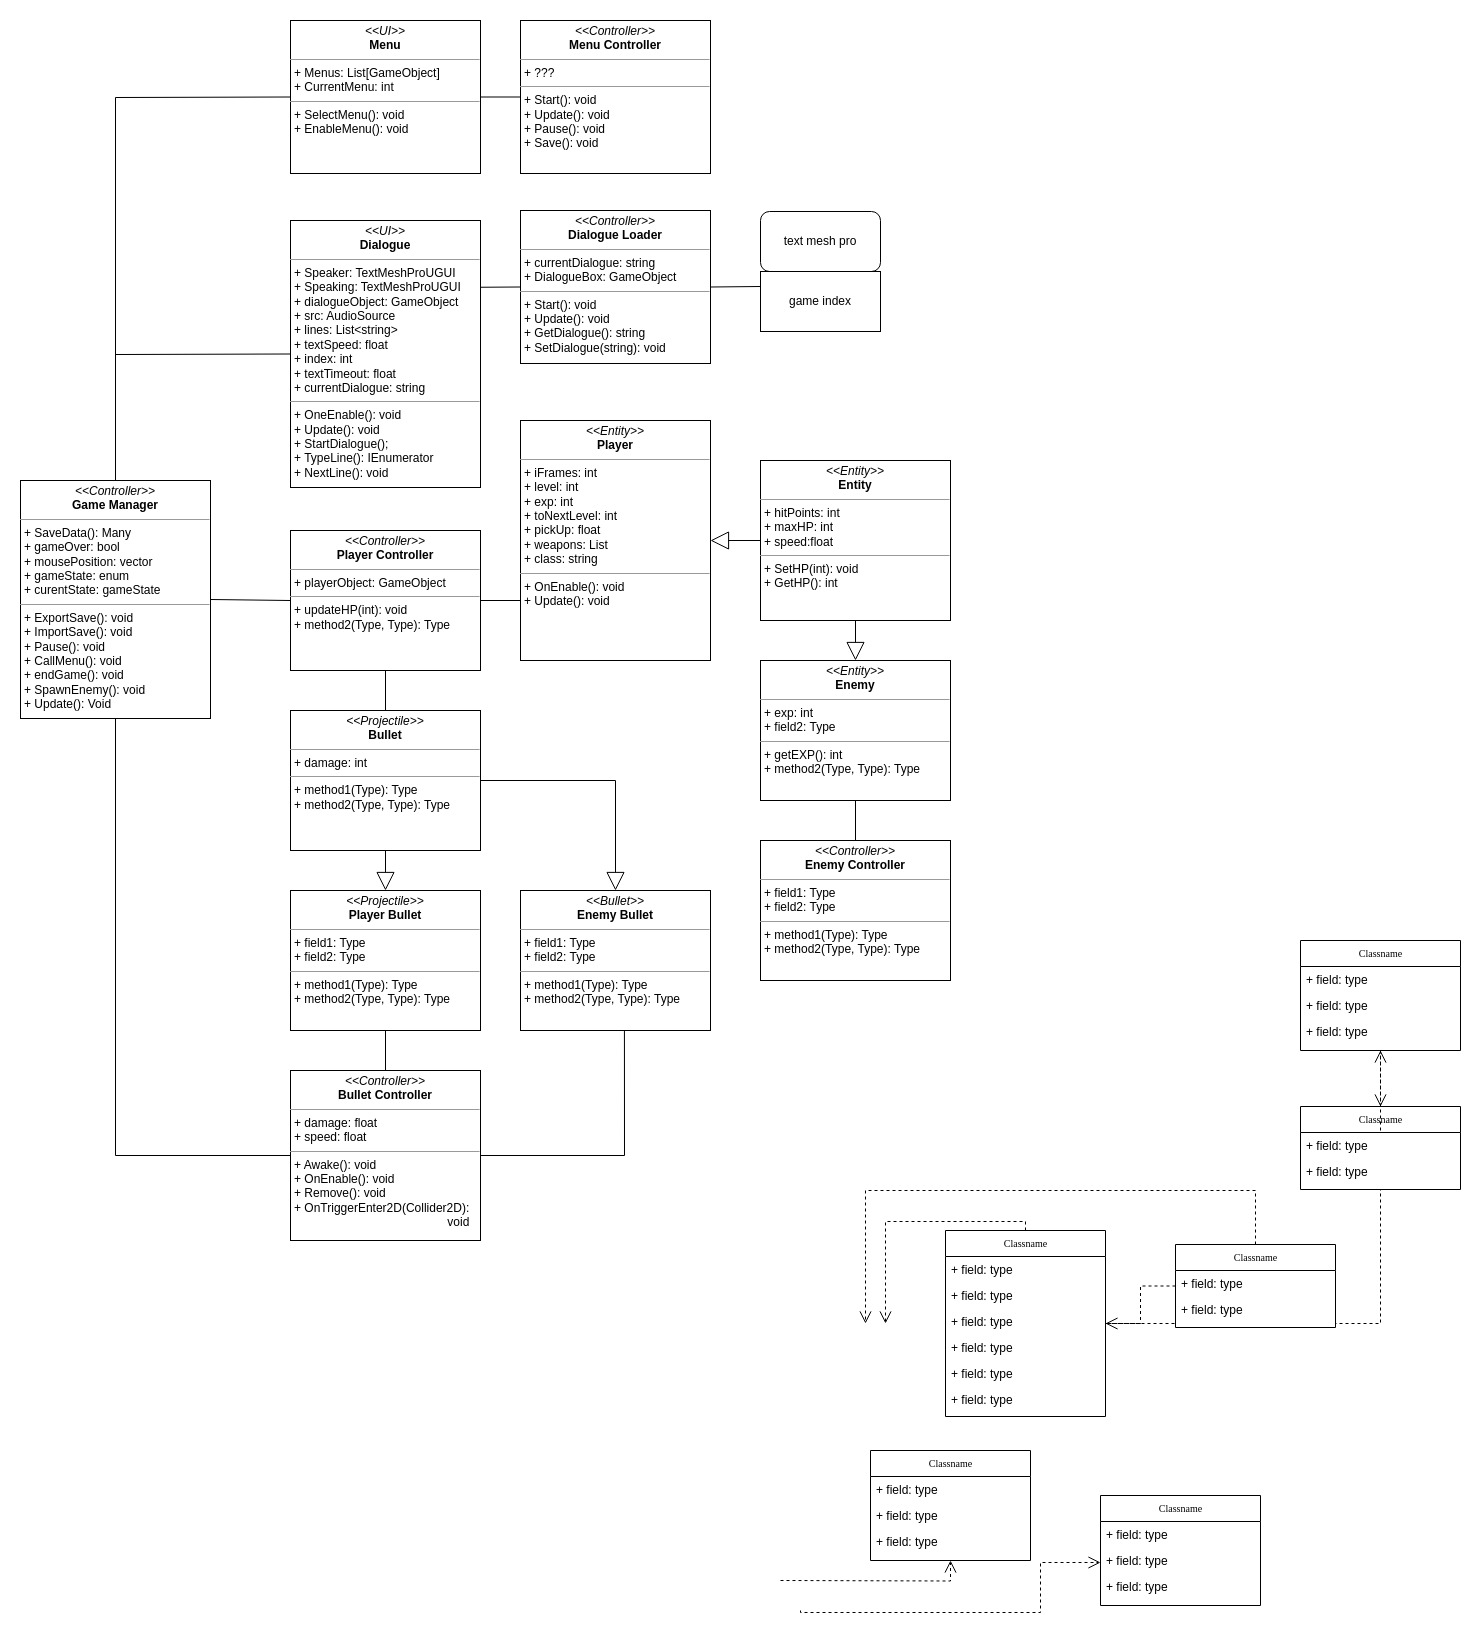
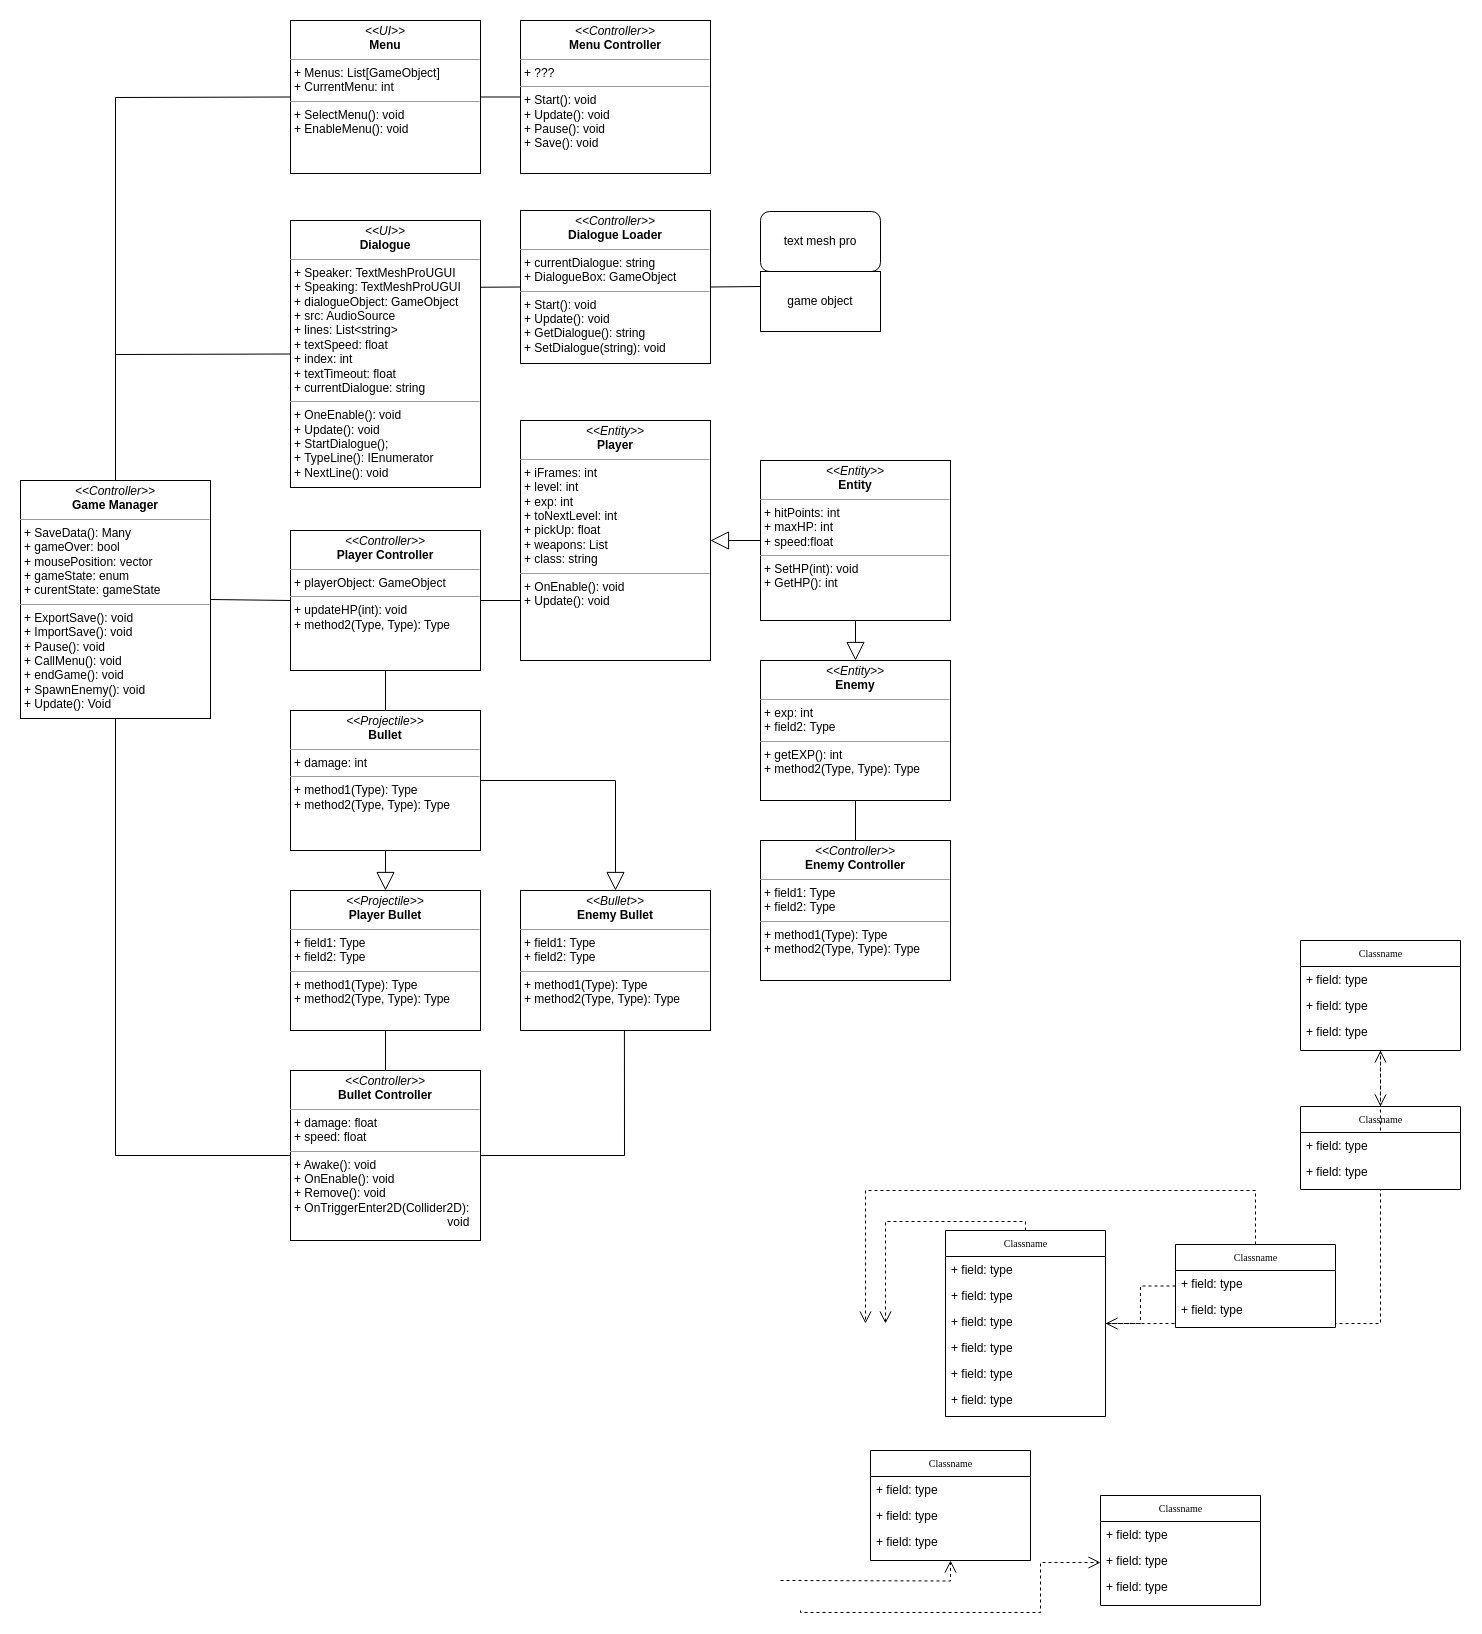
(821, 302) -> (821, 302)
